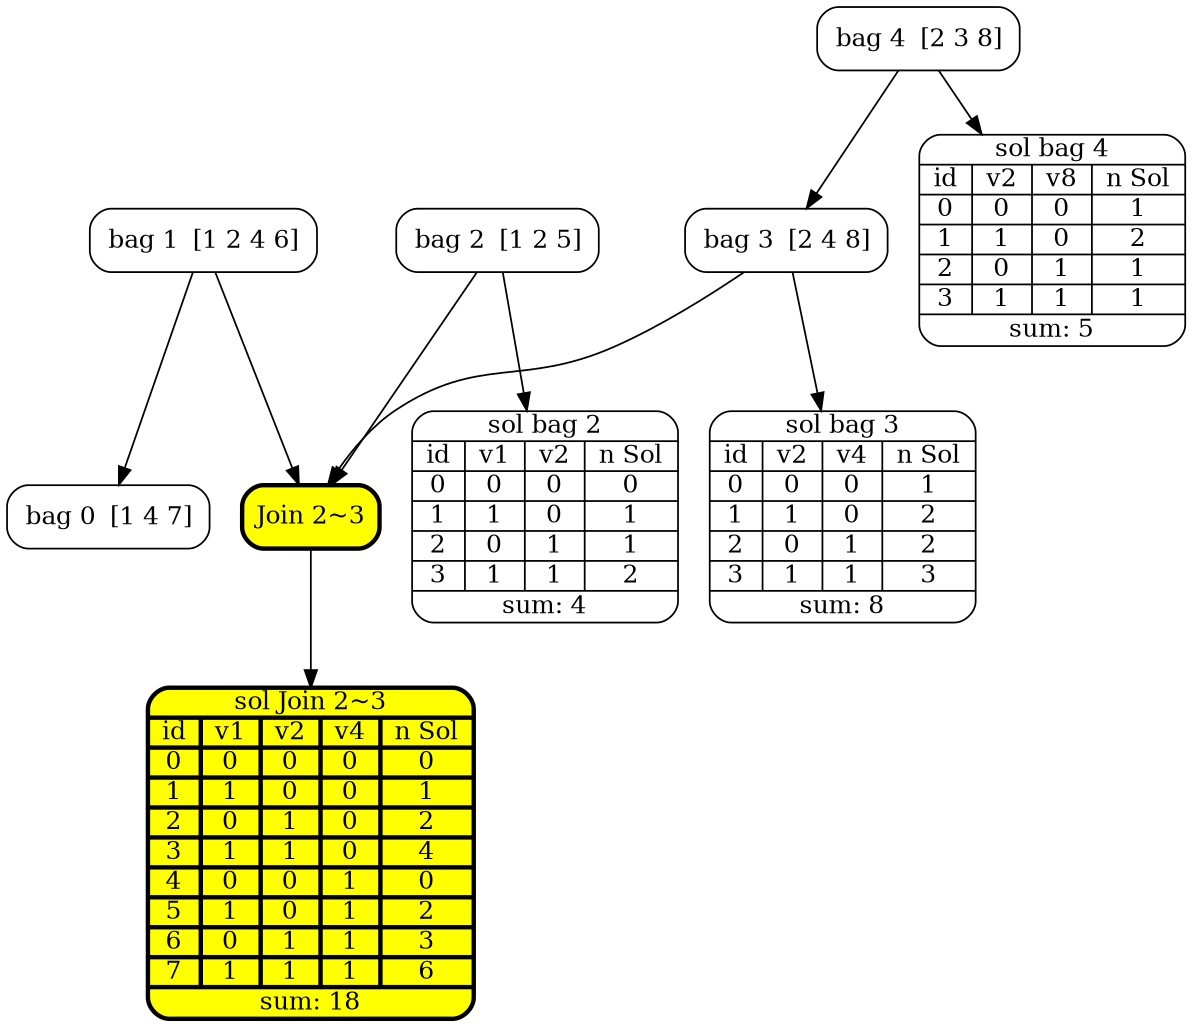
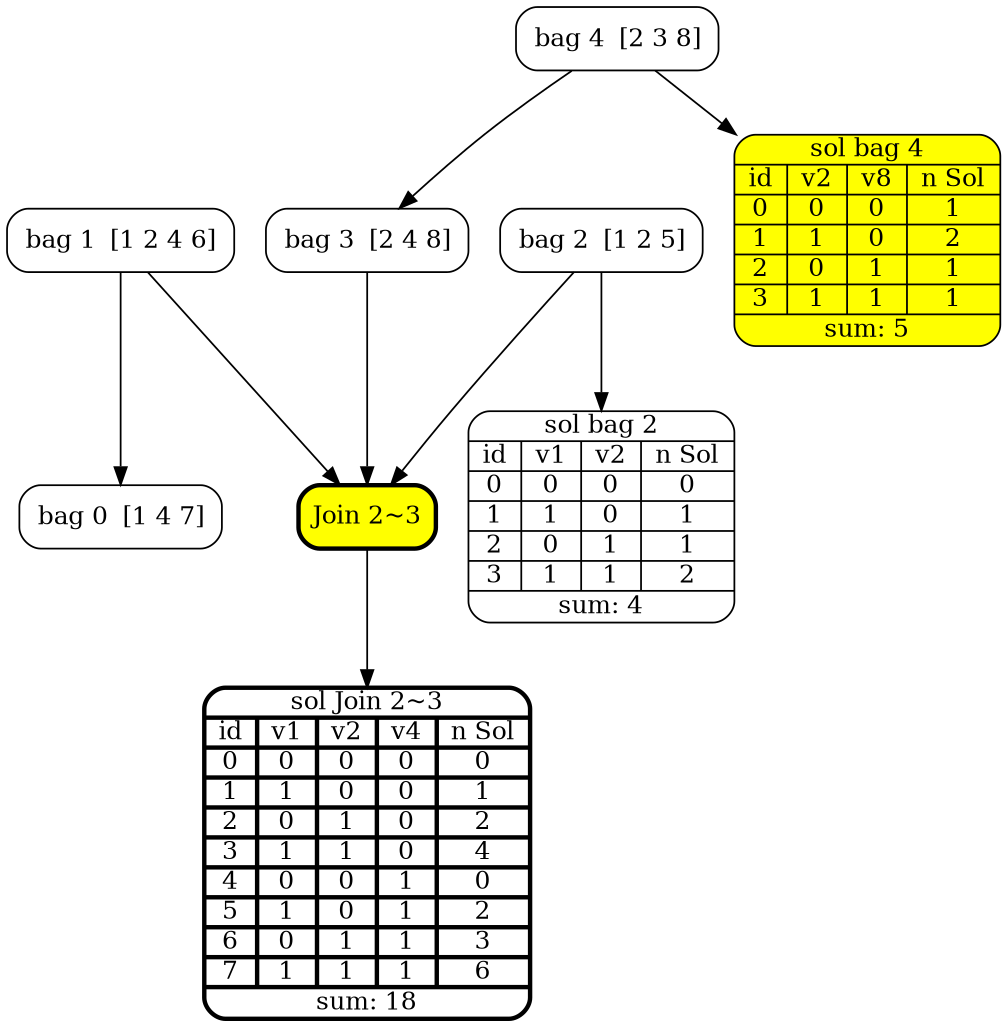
(1052, 240) -> (867, 240)
(843, 517) -> none
(311, 853) -> (367, 853)
